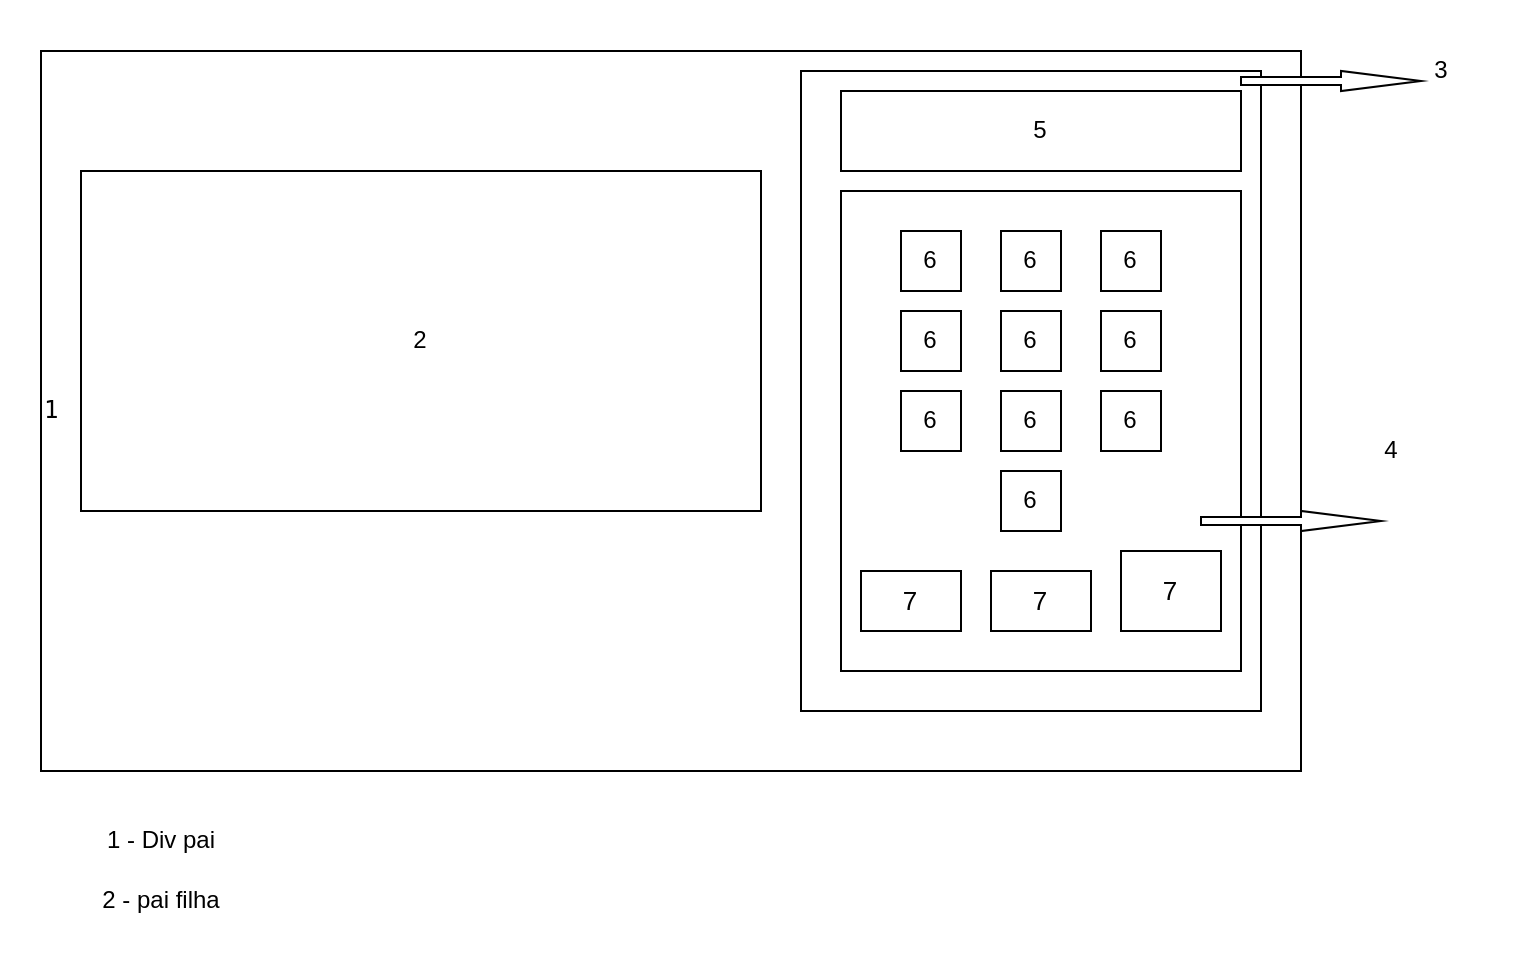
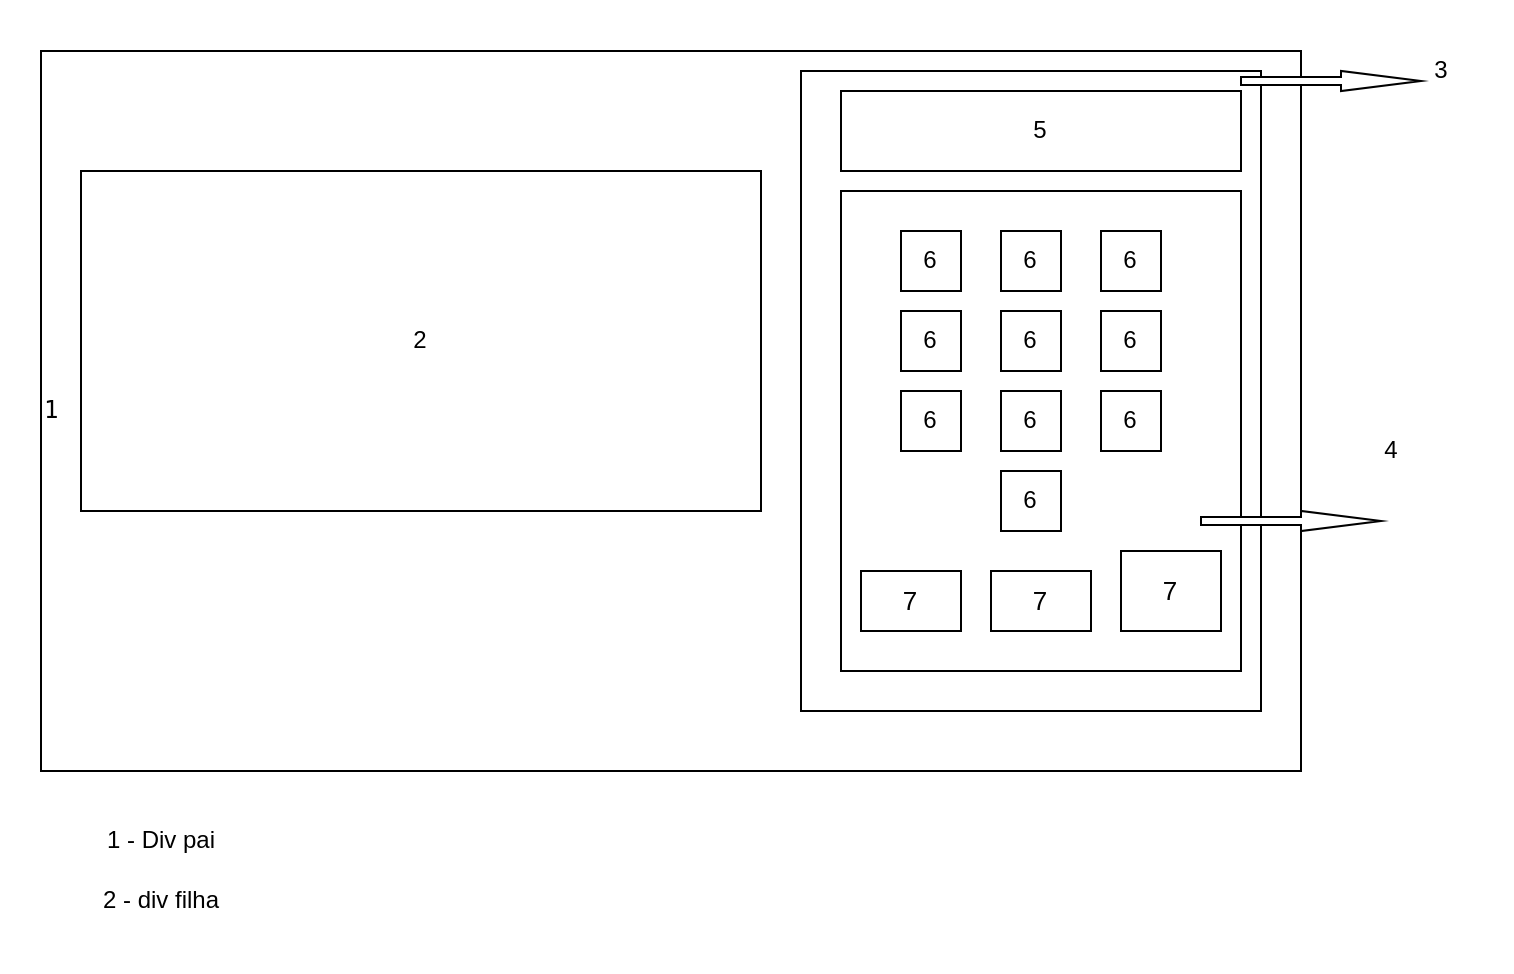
(162, 901) -> (162, 901)
